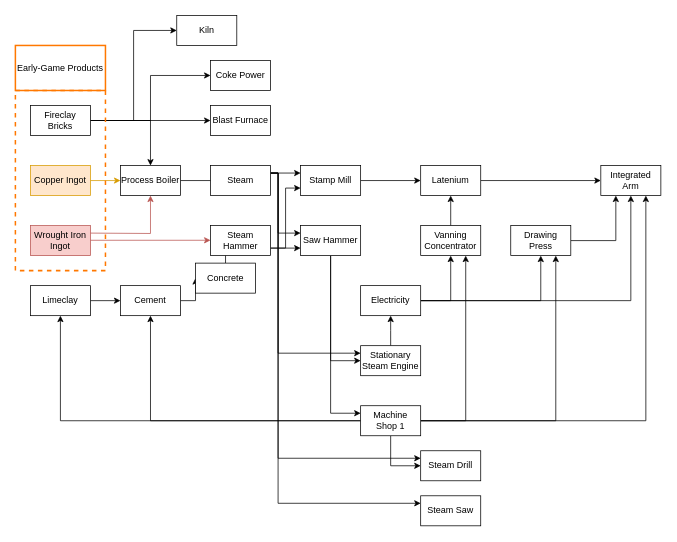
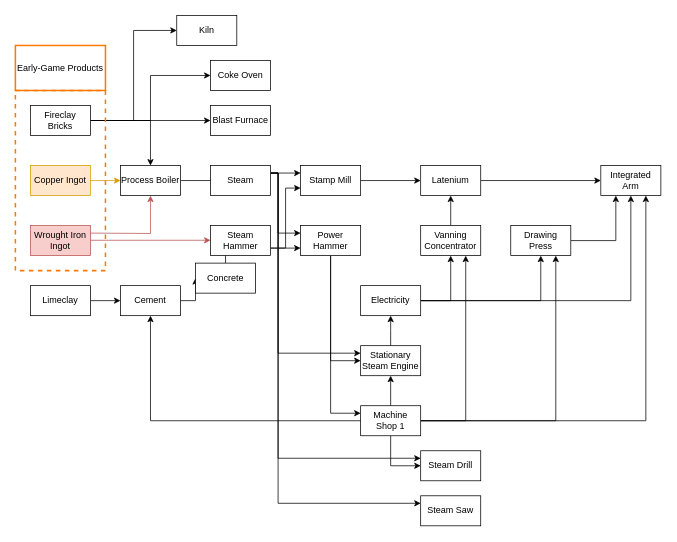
(240, 75) -> (240, 75)
(330, 240) -> (330, 240)
(60, 414) -> (390, 393)
